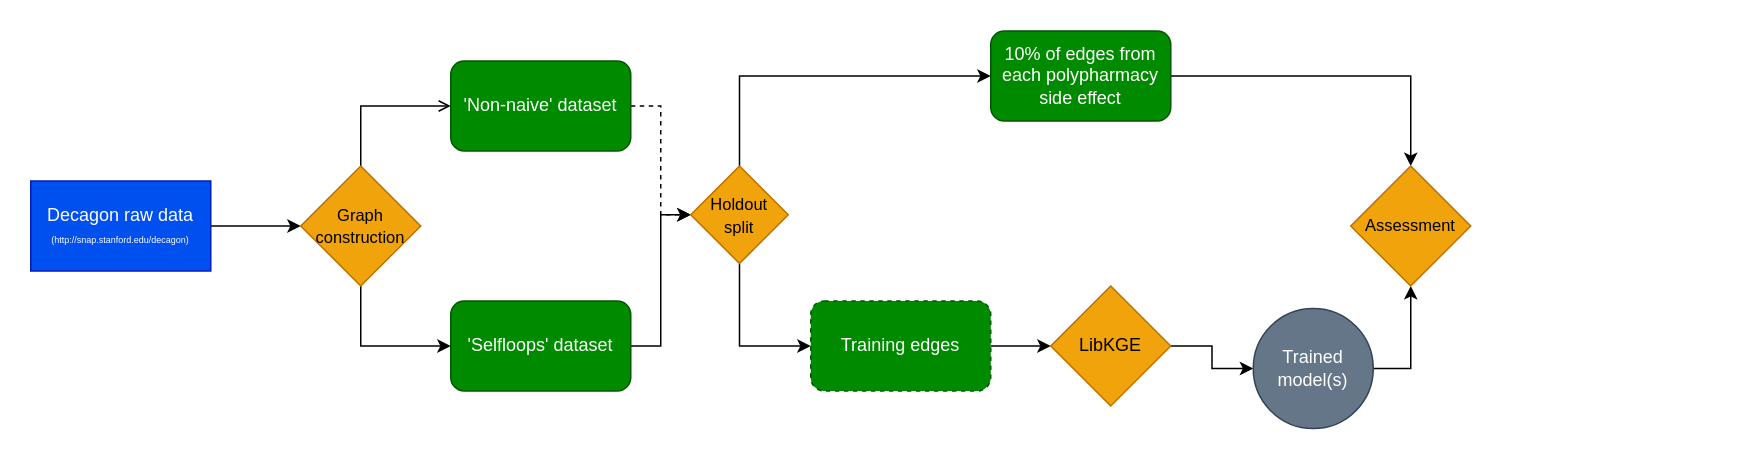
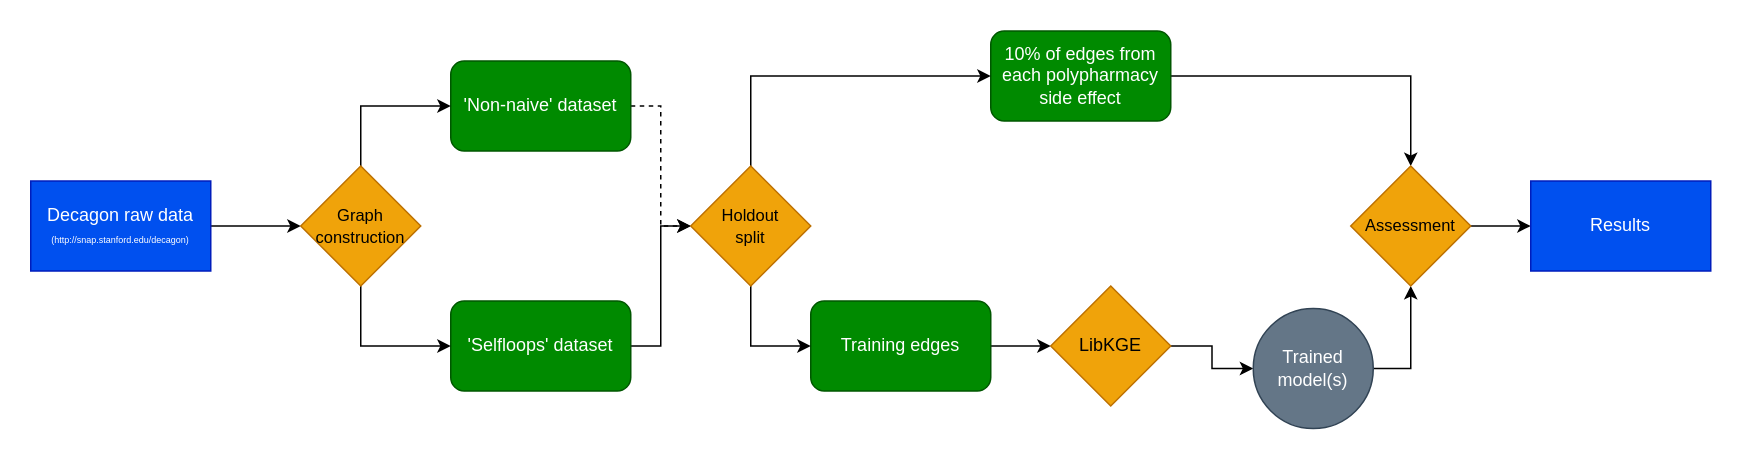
(441, 106) -> (439, 106)
(740, 215) -> (751, 226)
none -> (1496, 226)
none -> (1621, 226)
(901, 346) -> (901, 346)
